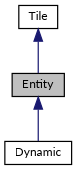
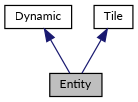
(38, 125) -> (60, 56)
